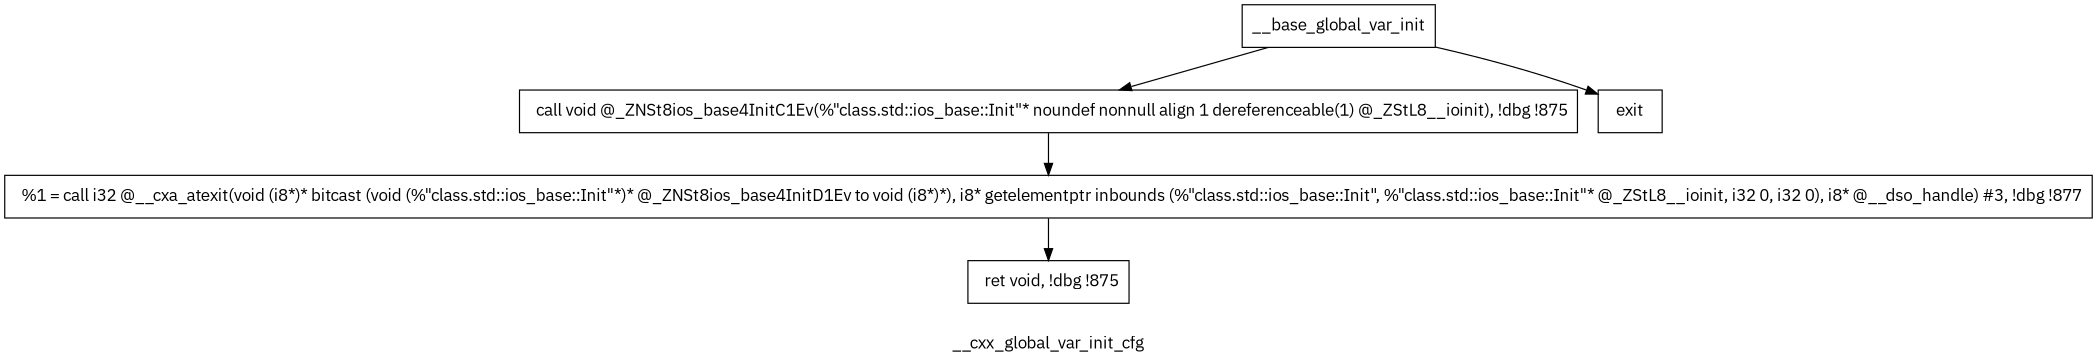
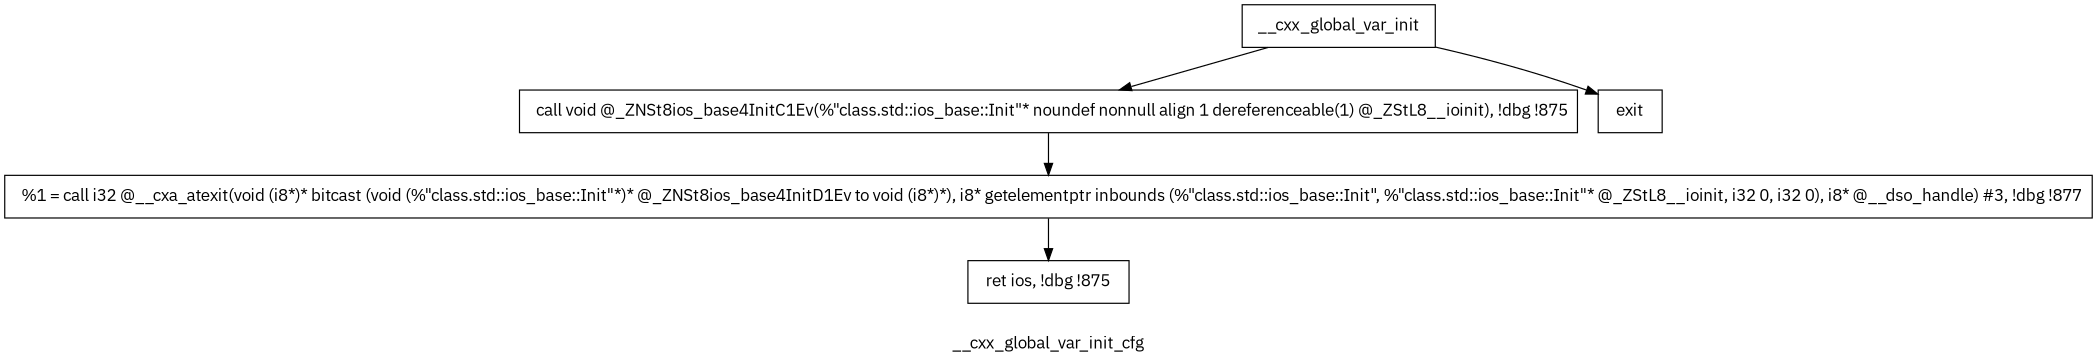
(1339, 26) -> (1339, 26)
(1048, 282) -> (1048, 282)
